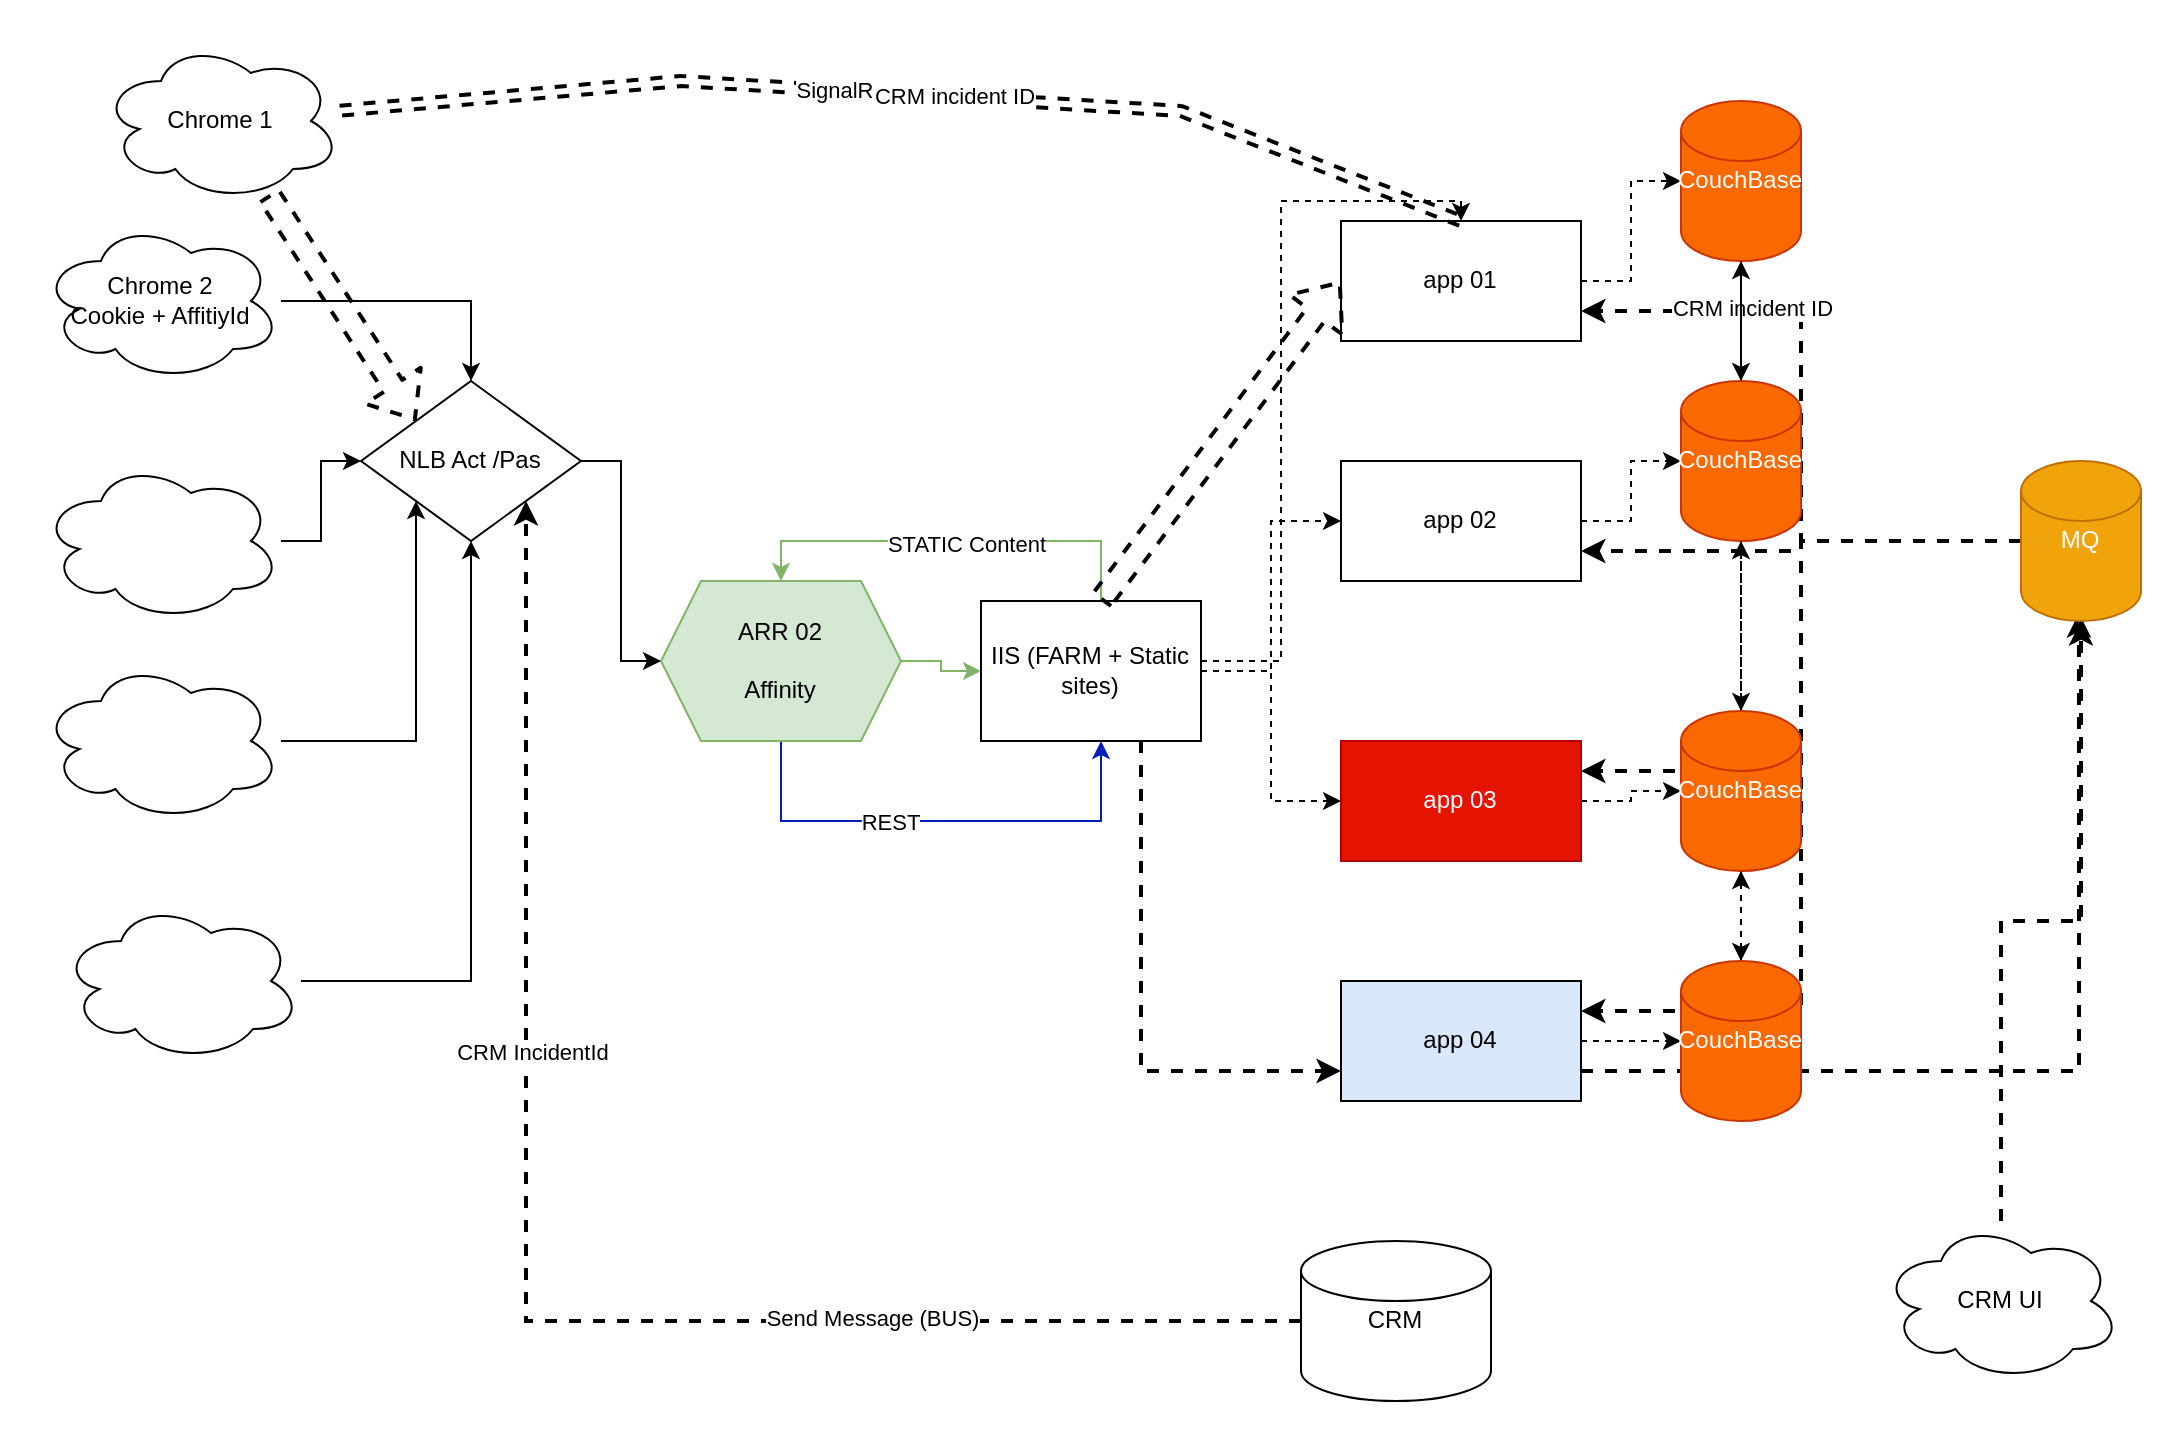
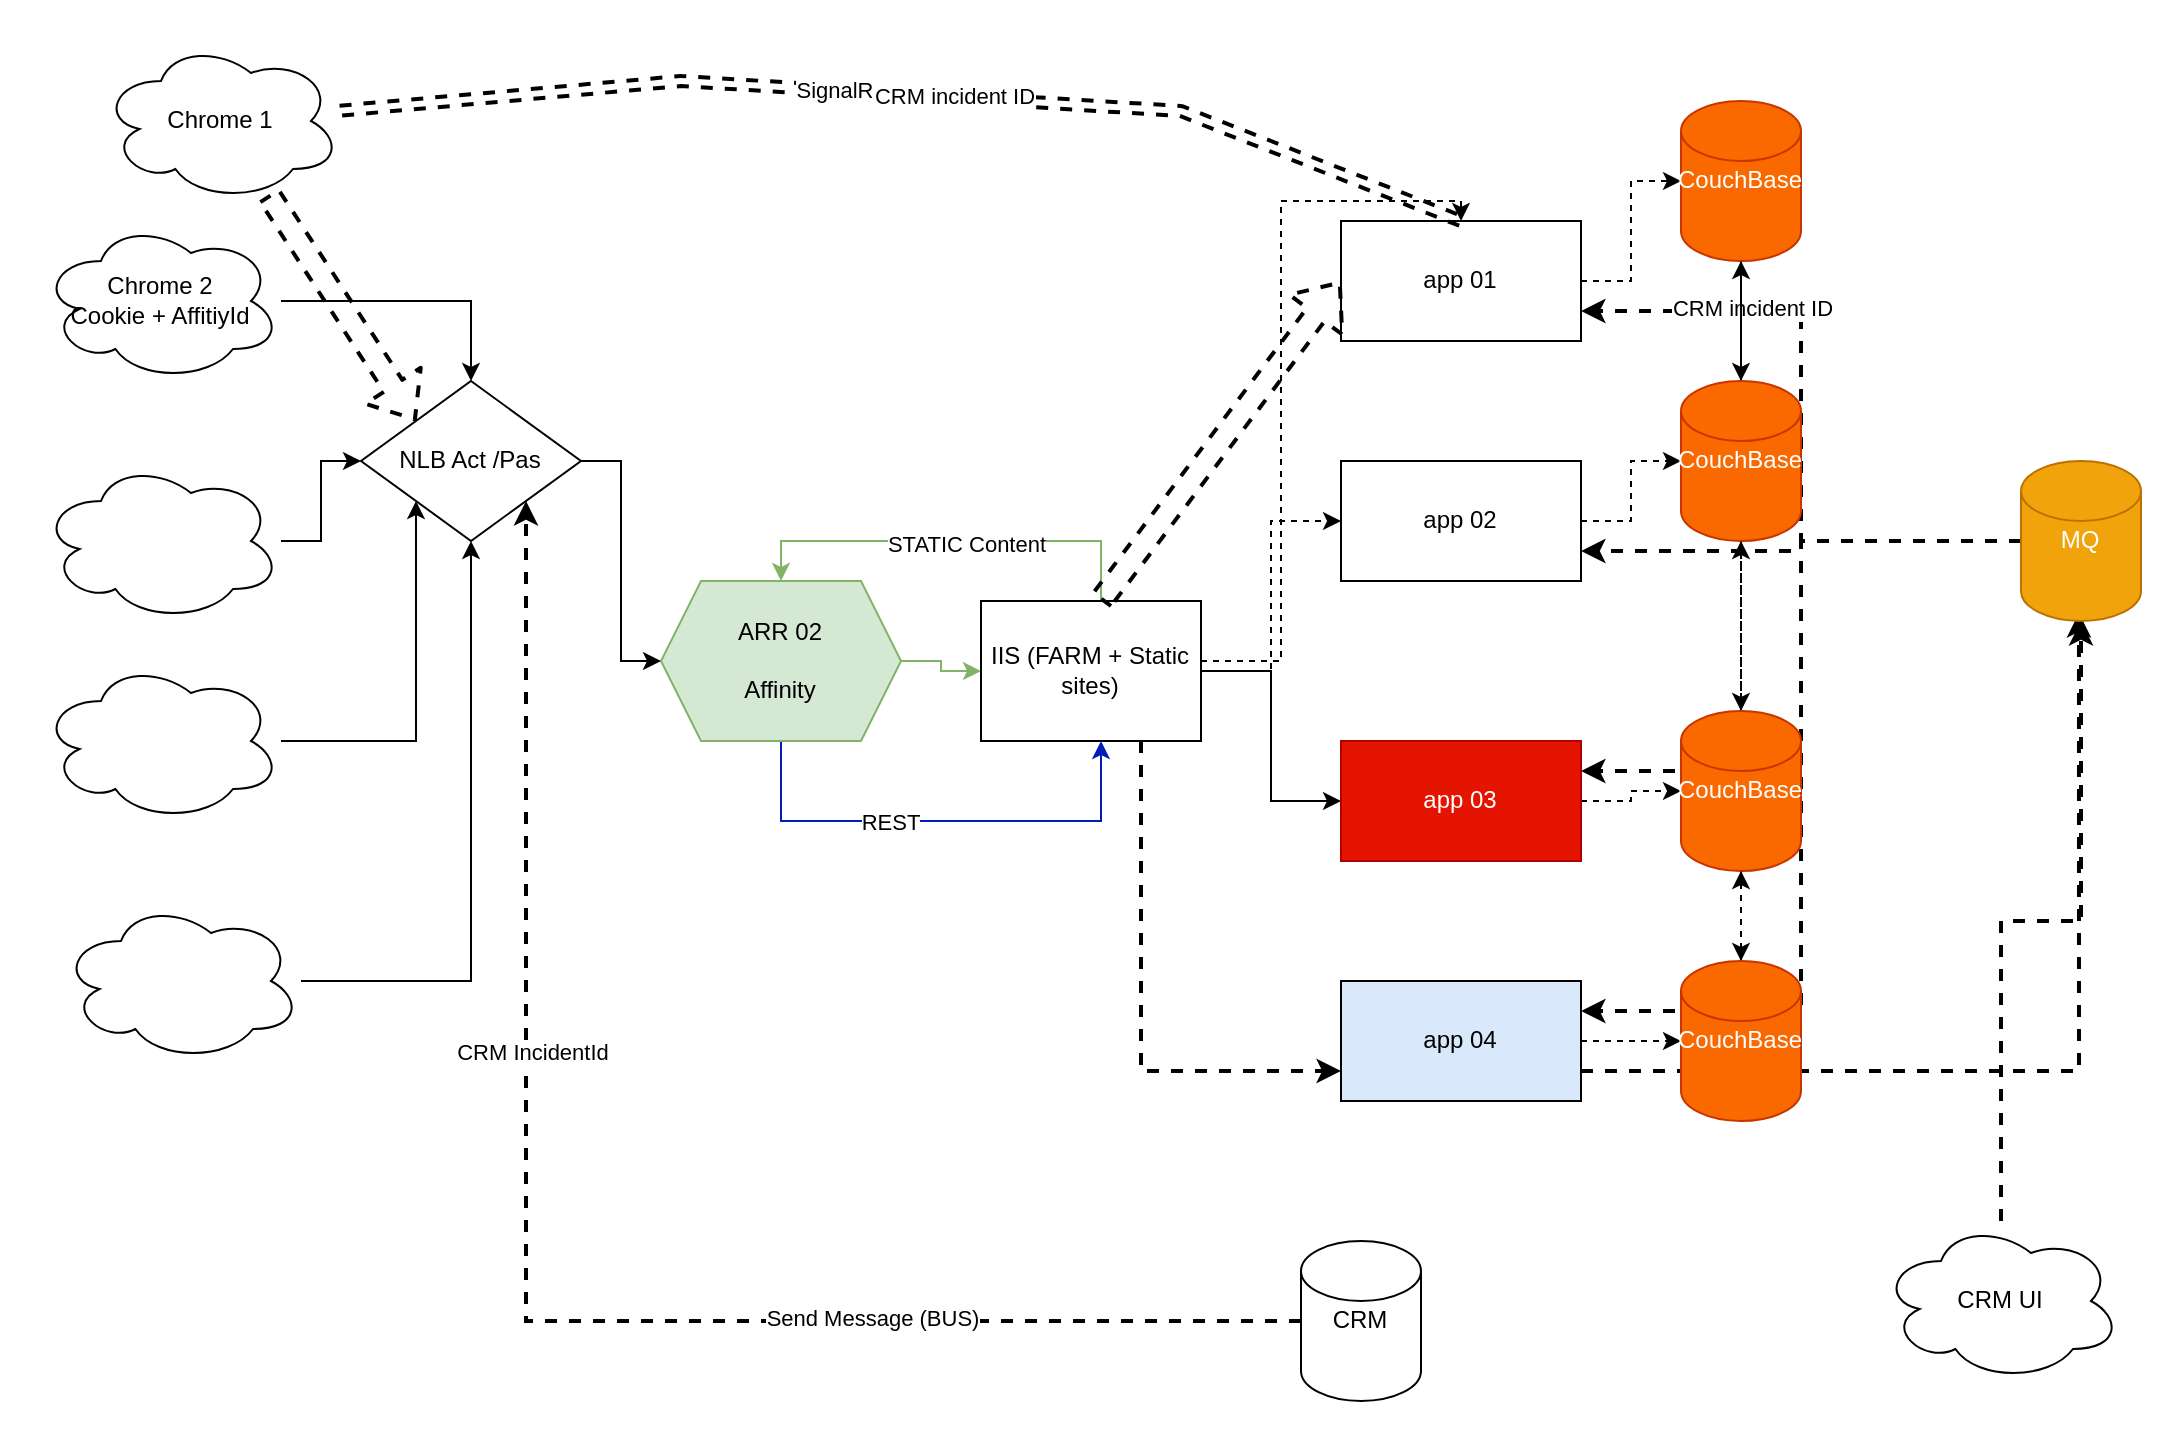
(1271, 765) -> (1271, 765)
(1396, 1321) -> (1361, 1321)
